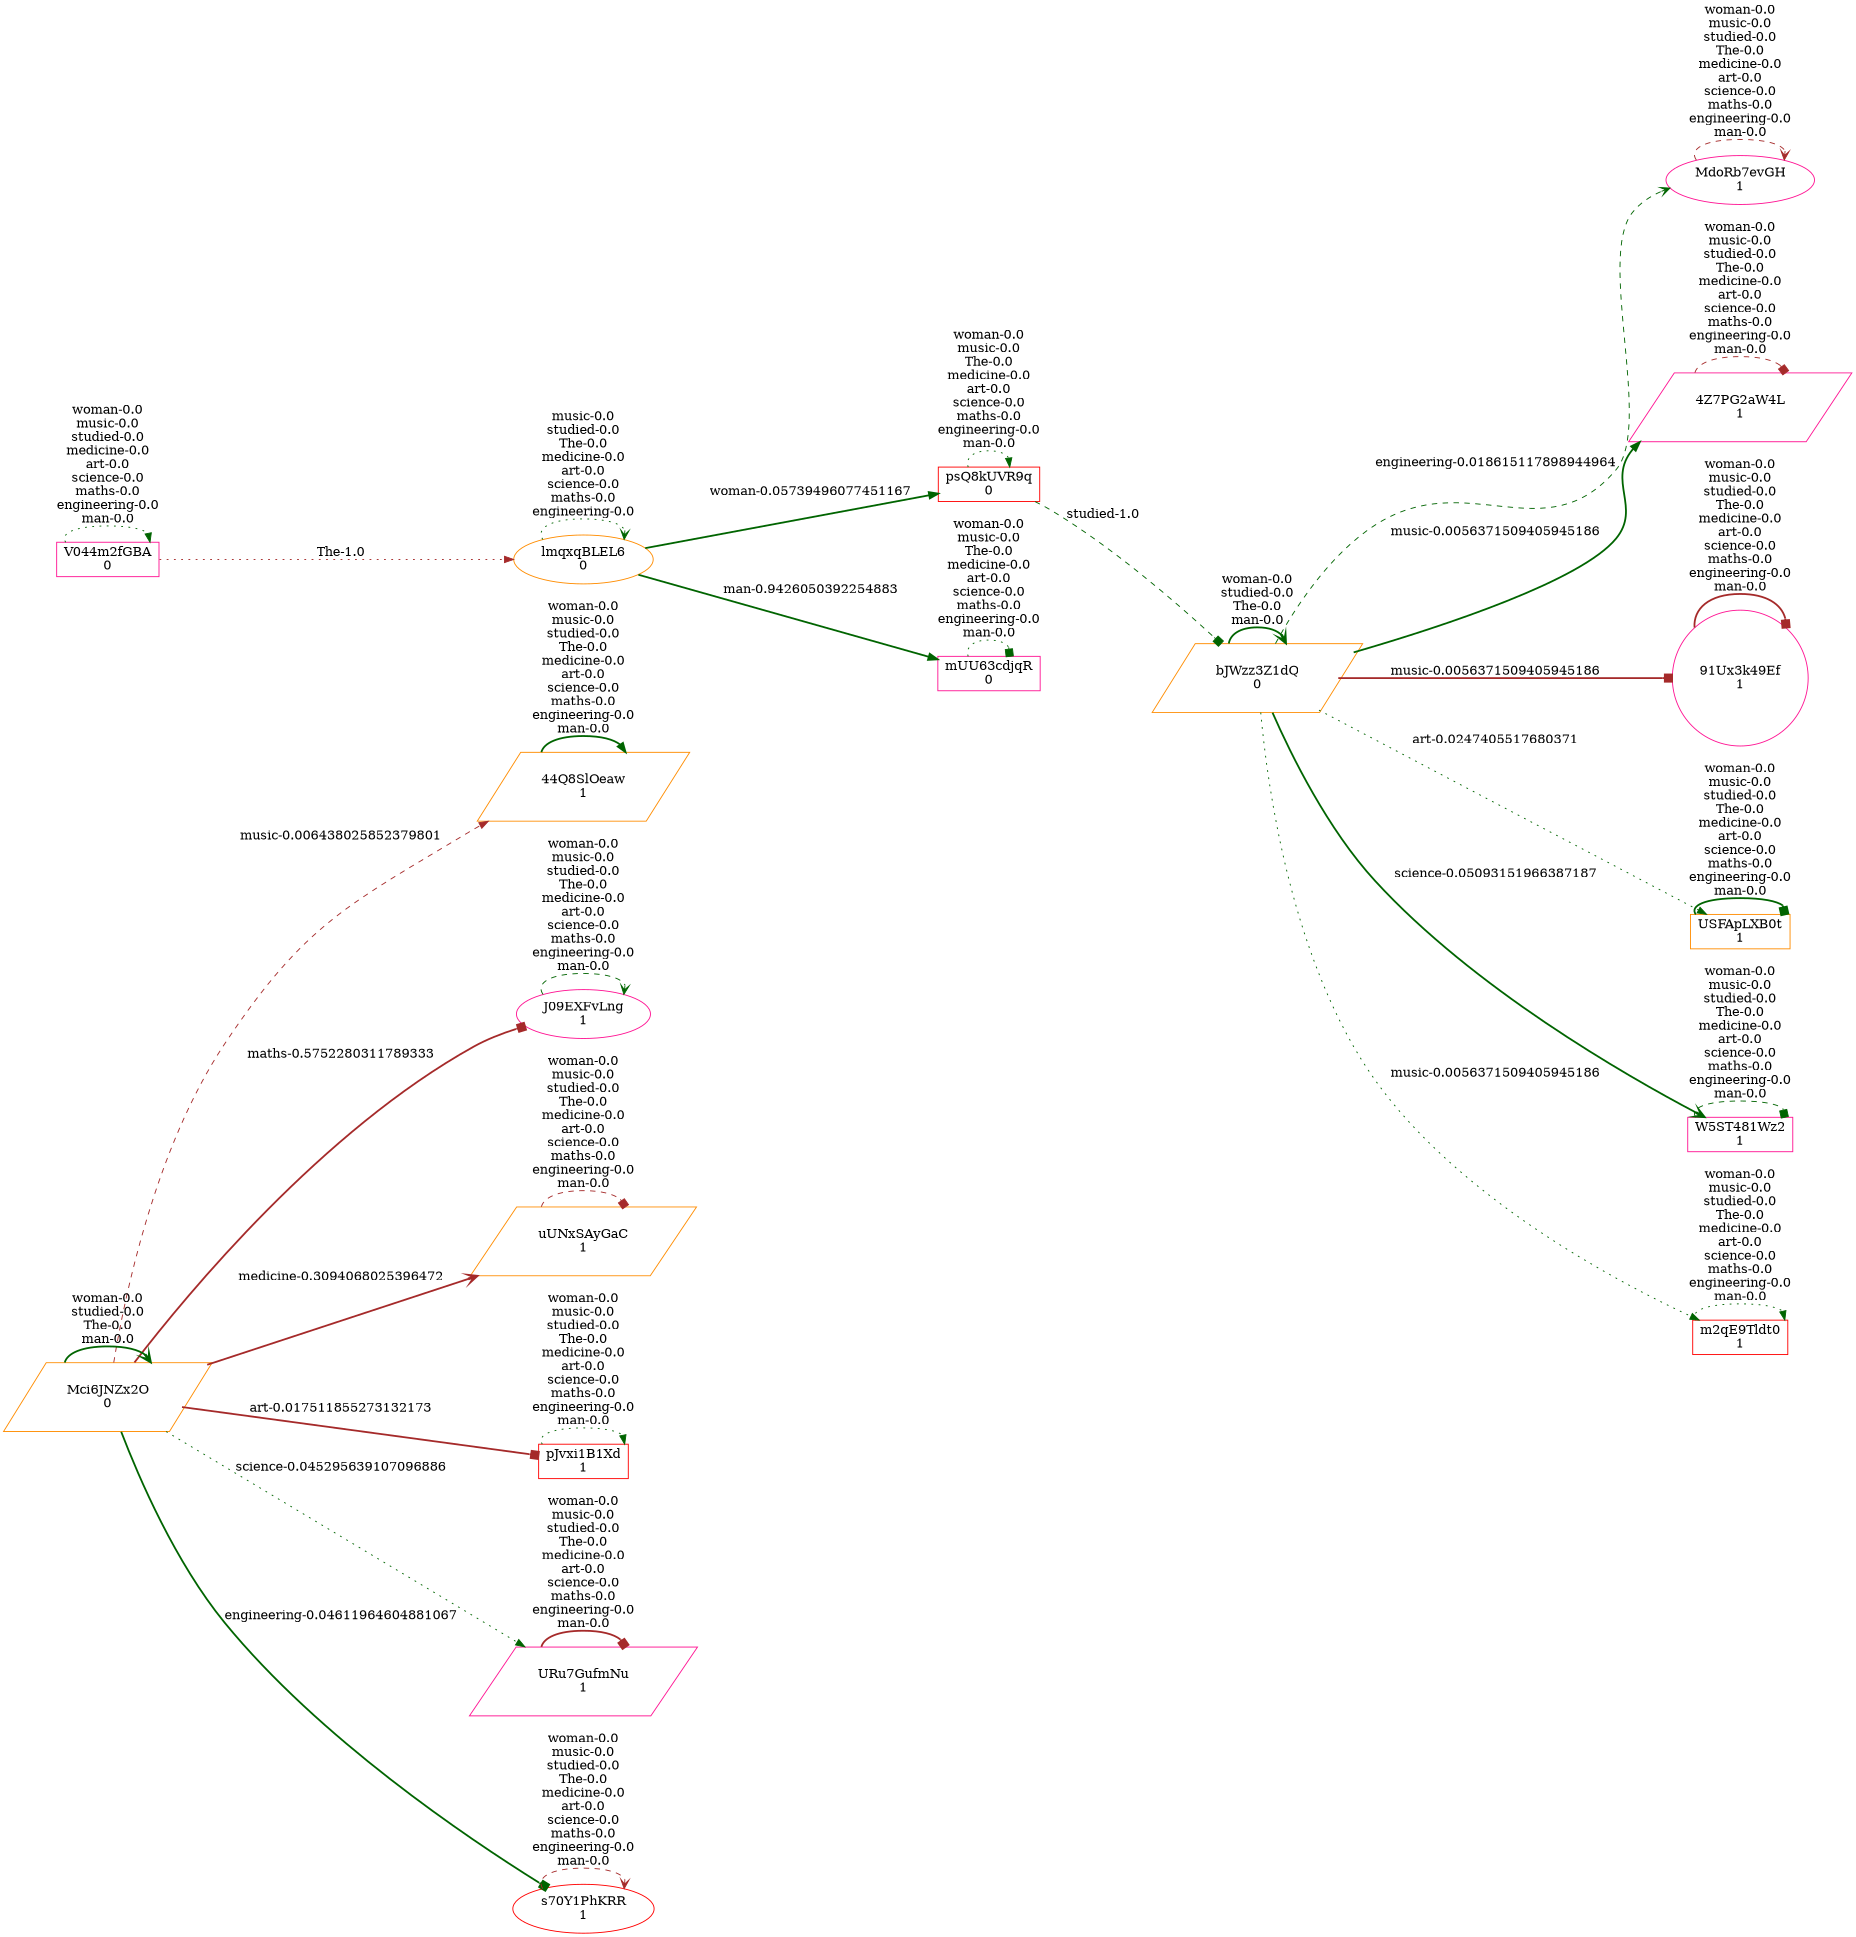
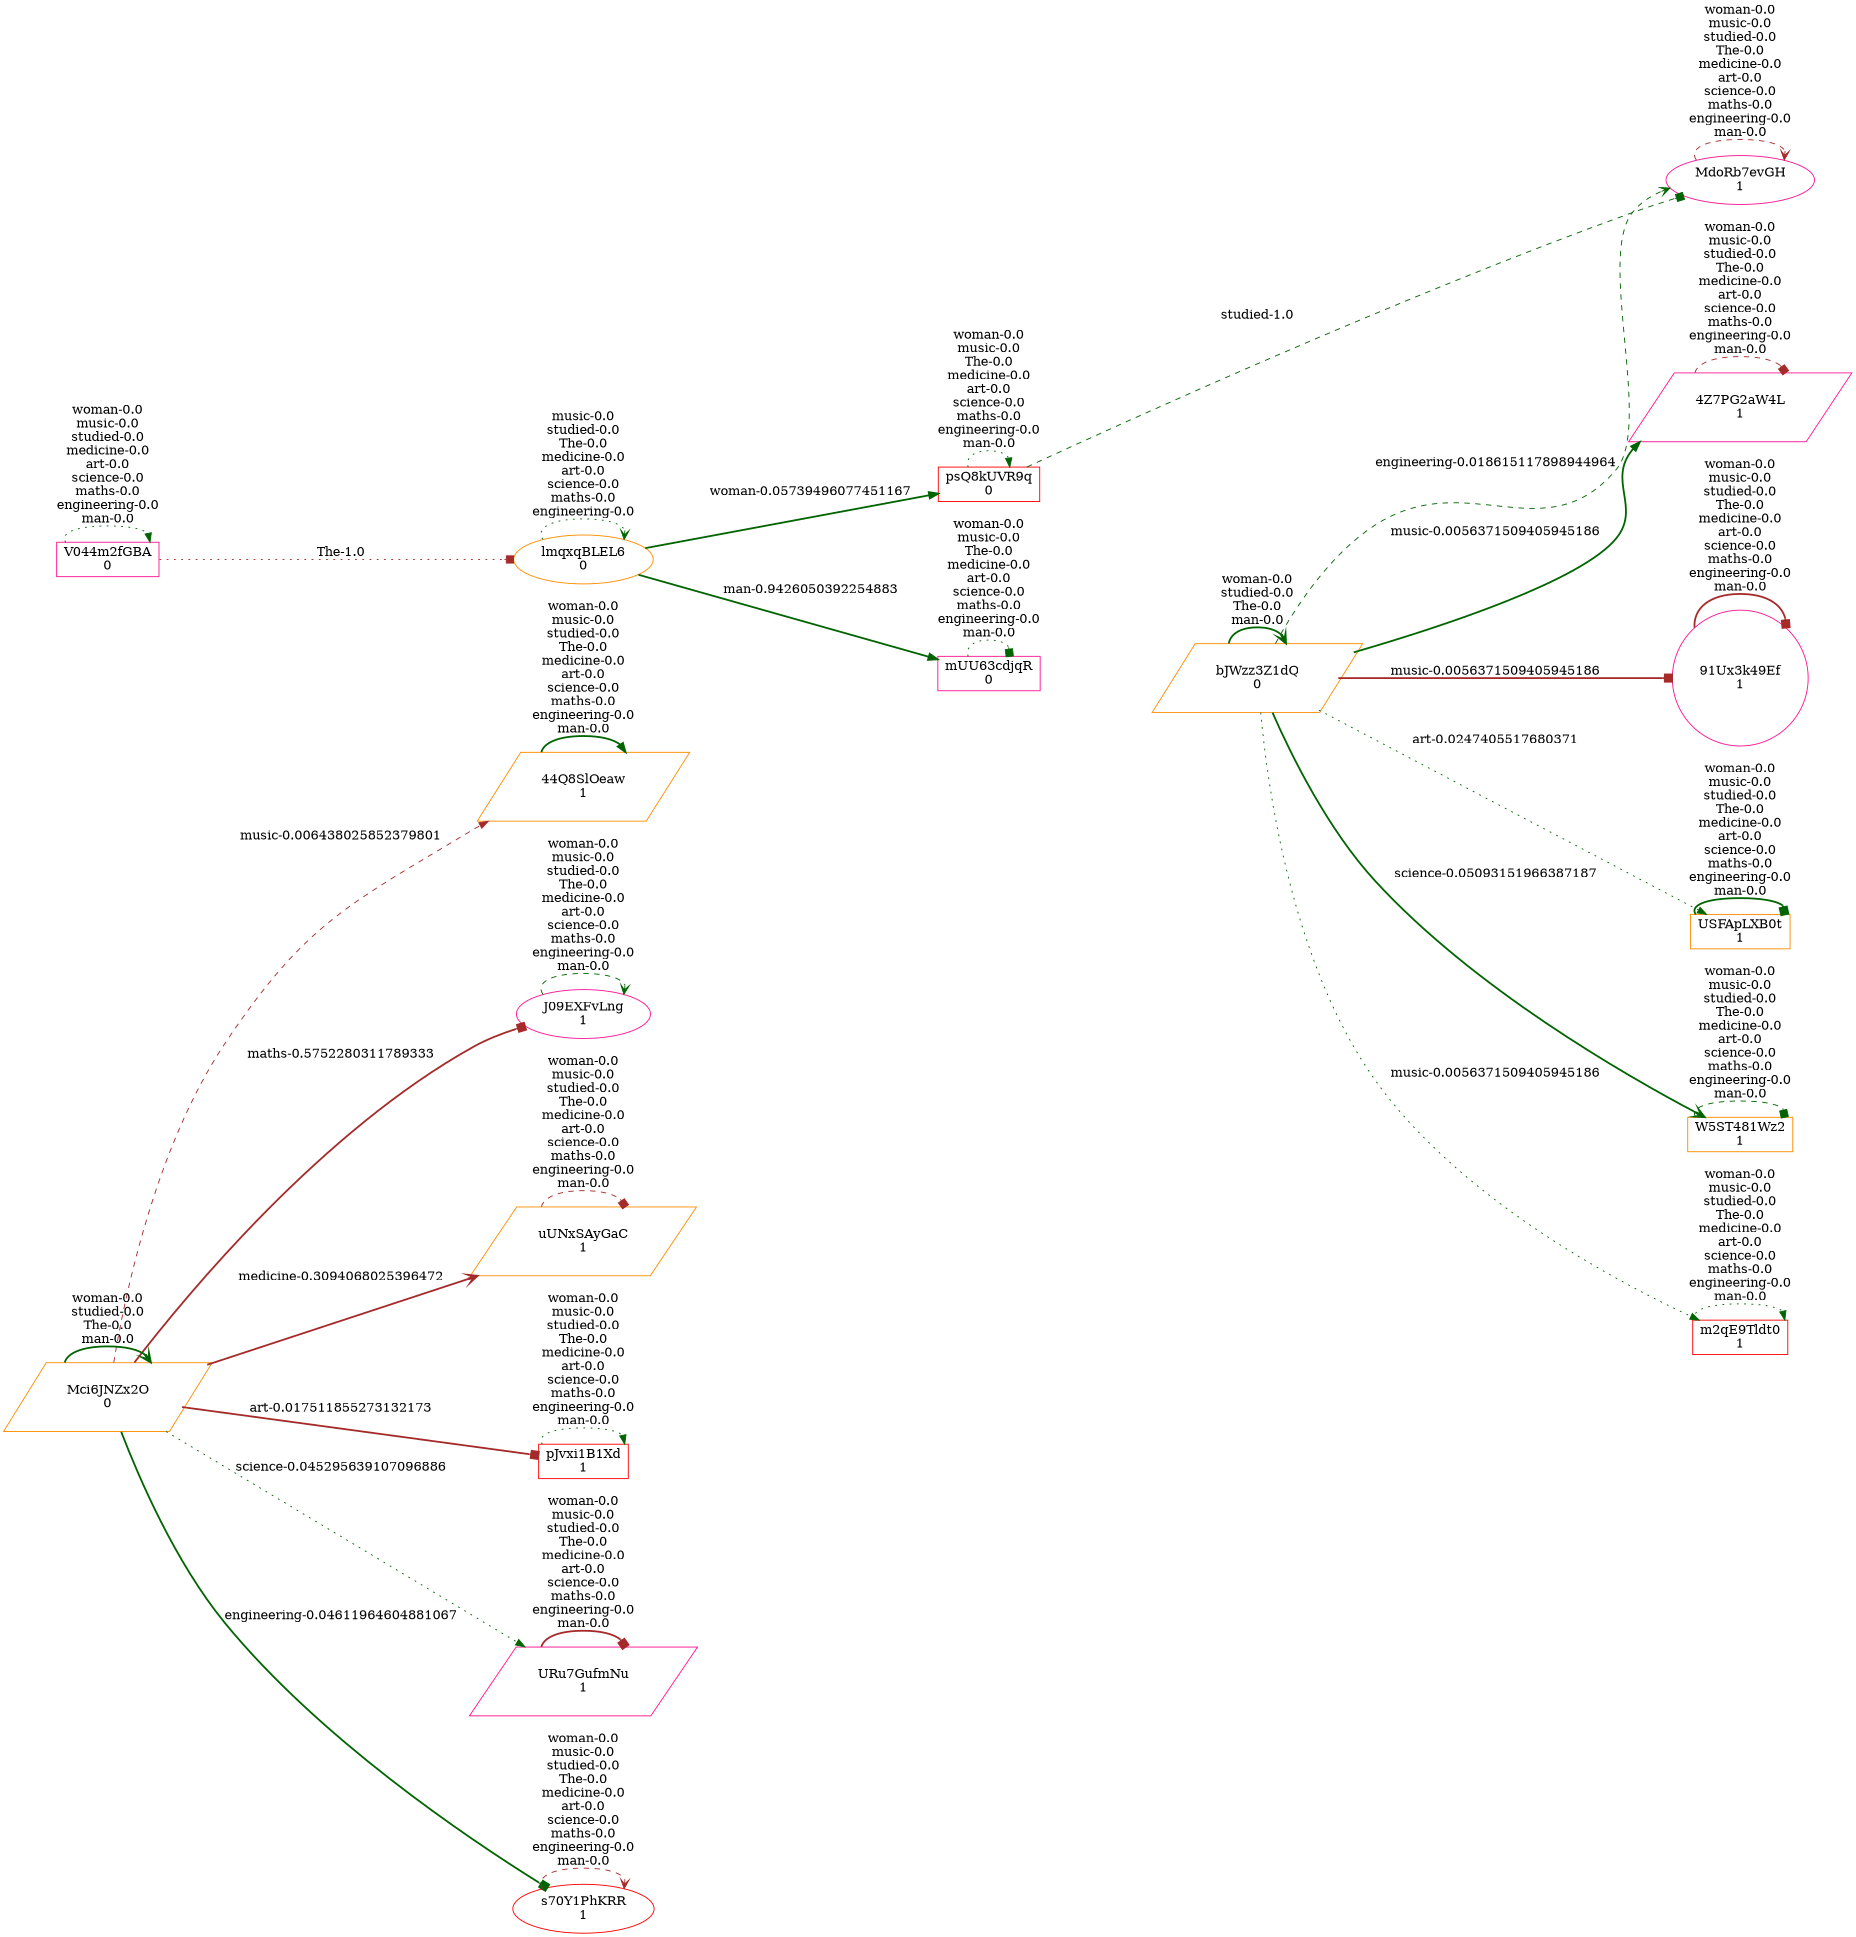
(332, 559) -> (332, 559)
(1128, 564) -> (1348, 325)
(1740, 1134) -> (1740, 1134)
